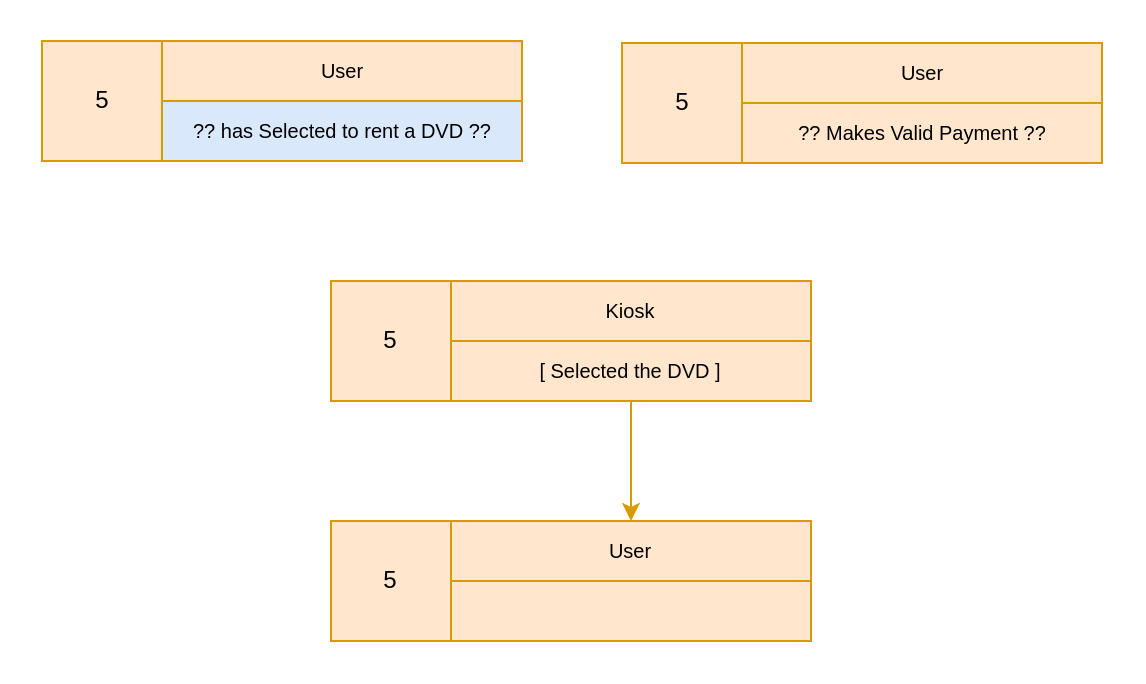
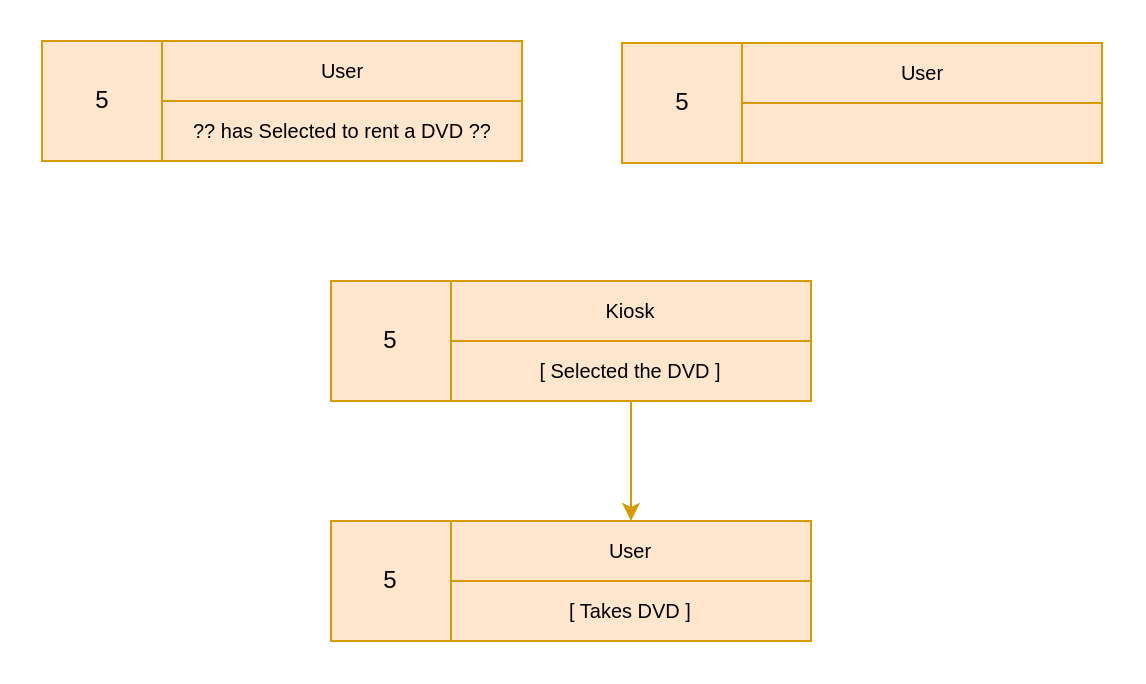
(342, 131) -> (342, 131)
(922, 133) -> none
none -> (631, 611)
